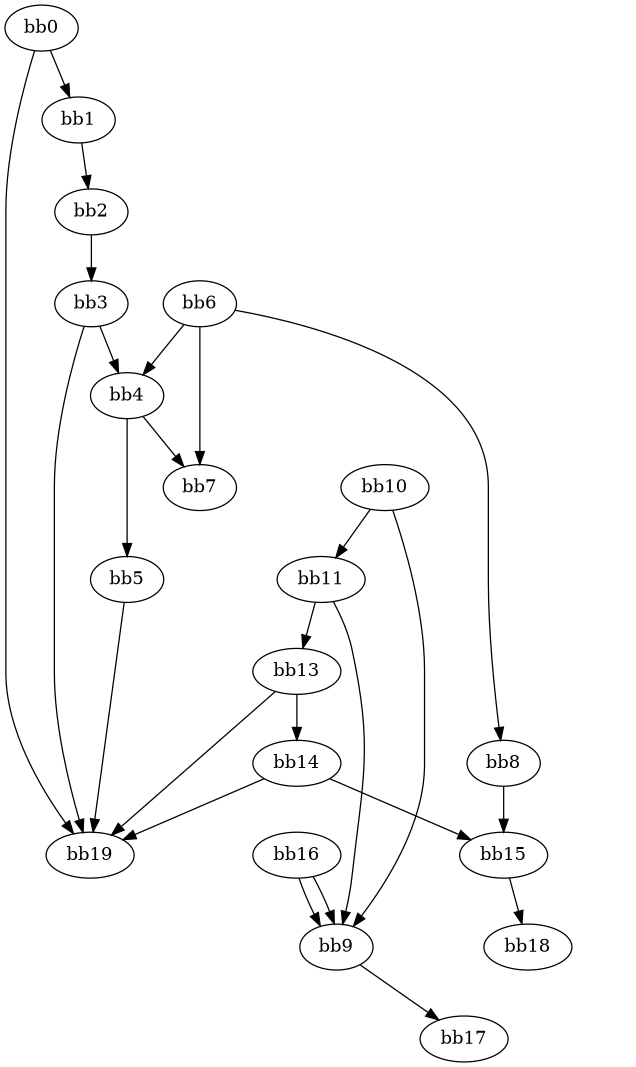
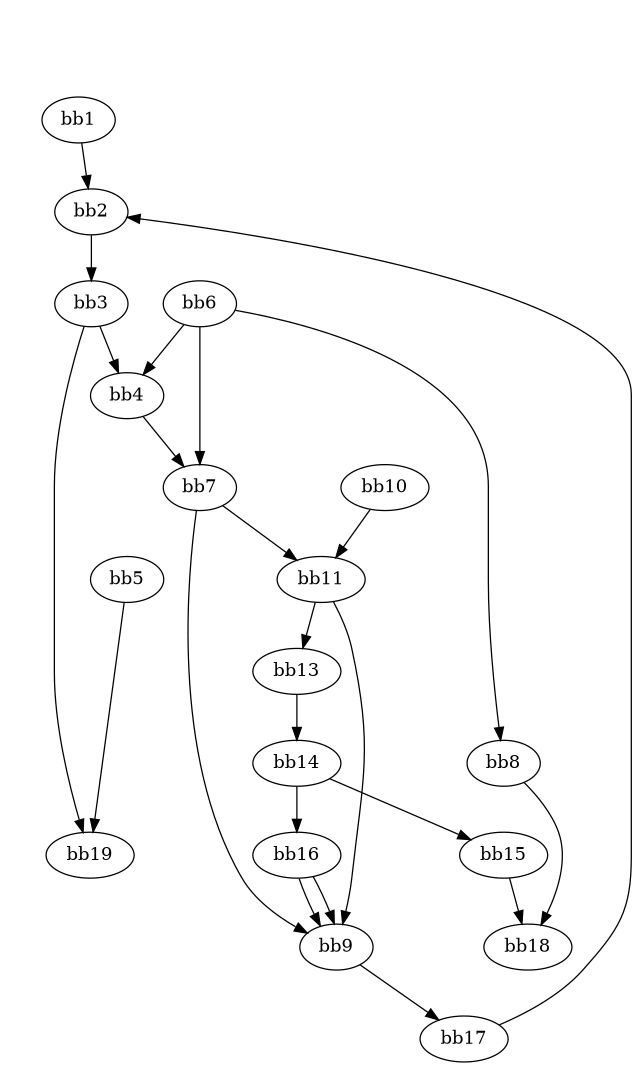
(42, 28) -> none
none -> (631, 469)
(127, 481) -> none
none -> (254, 529)
(425, 719) -> (196, 735)
(198, 759) -> none
(504, 803) -> (561, 843)
(200, 807) -> (297, 803)
